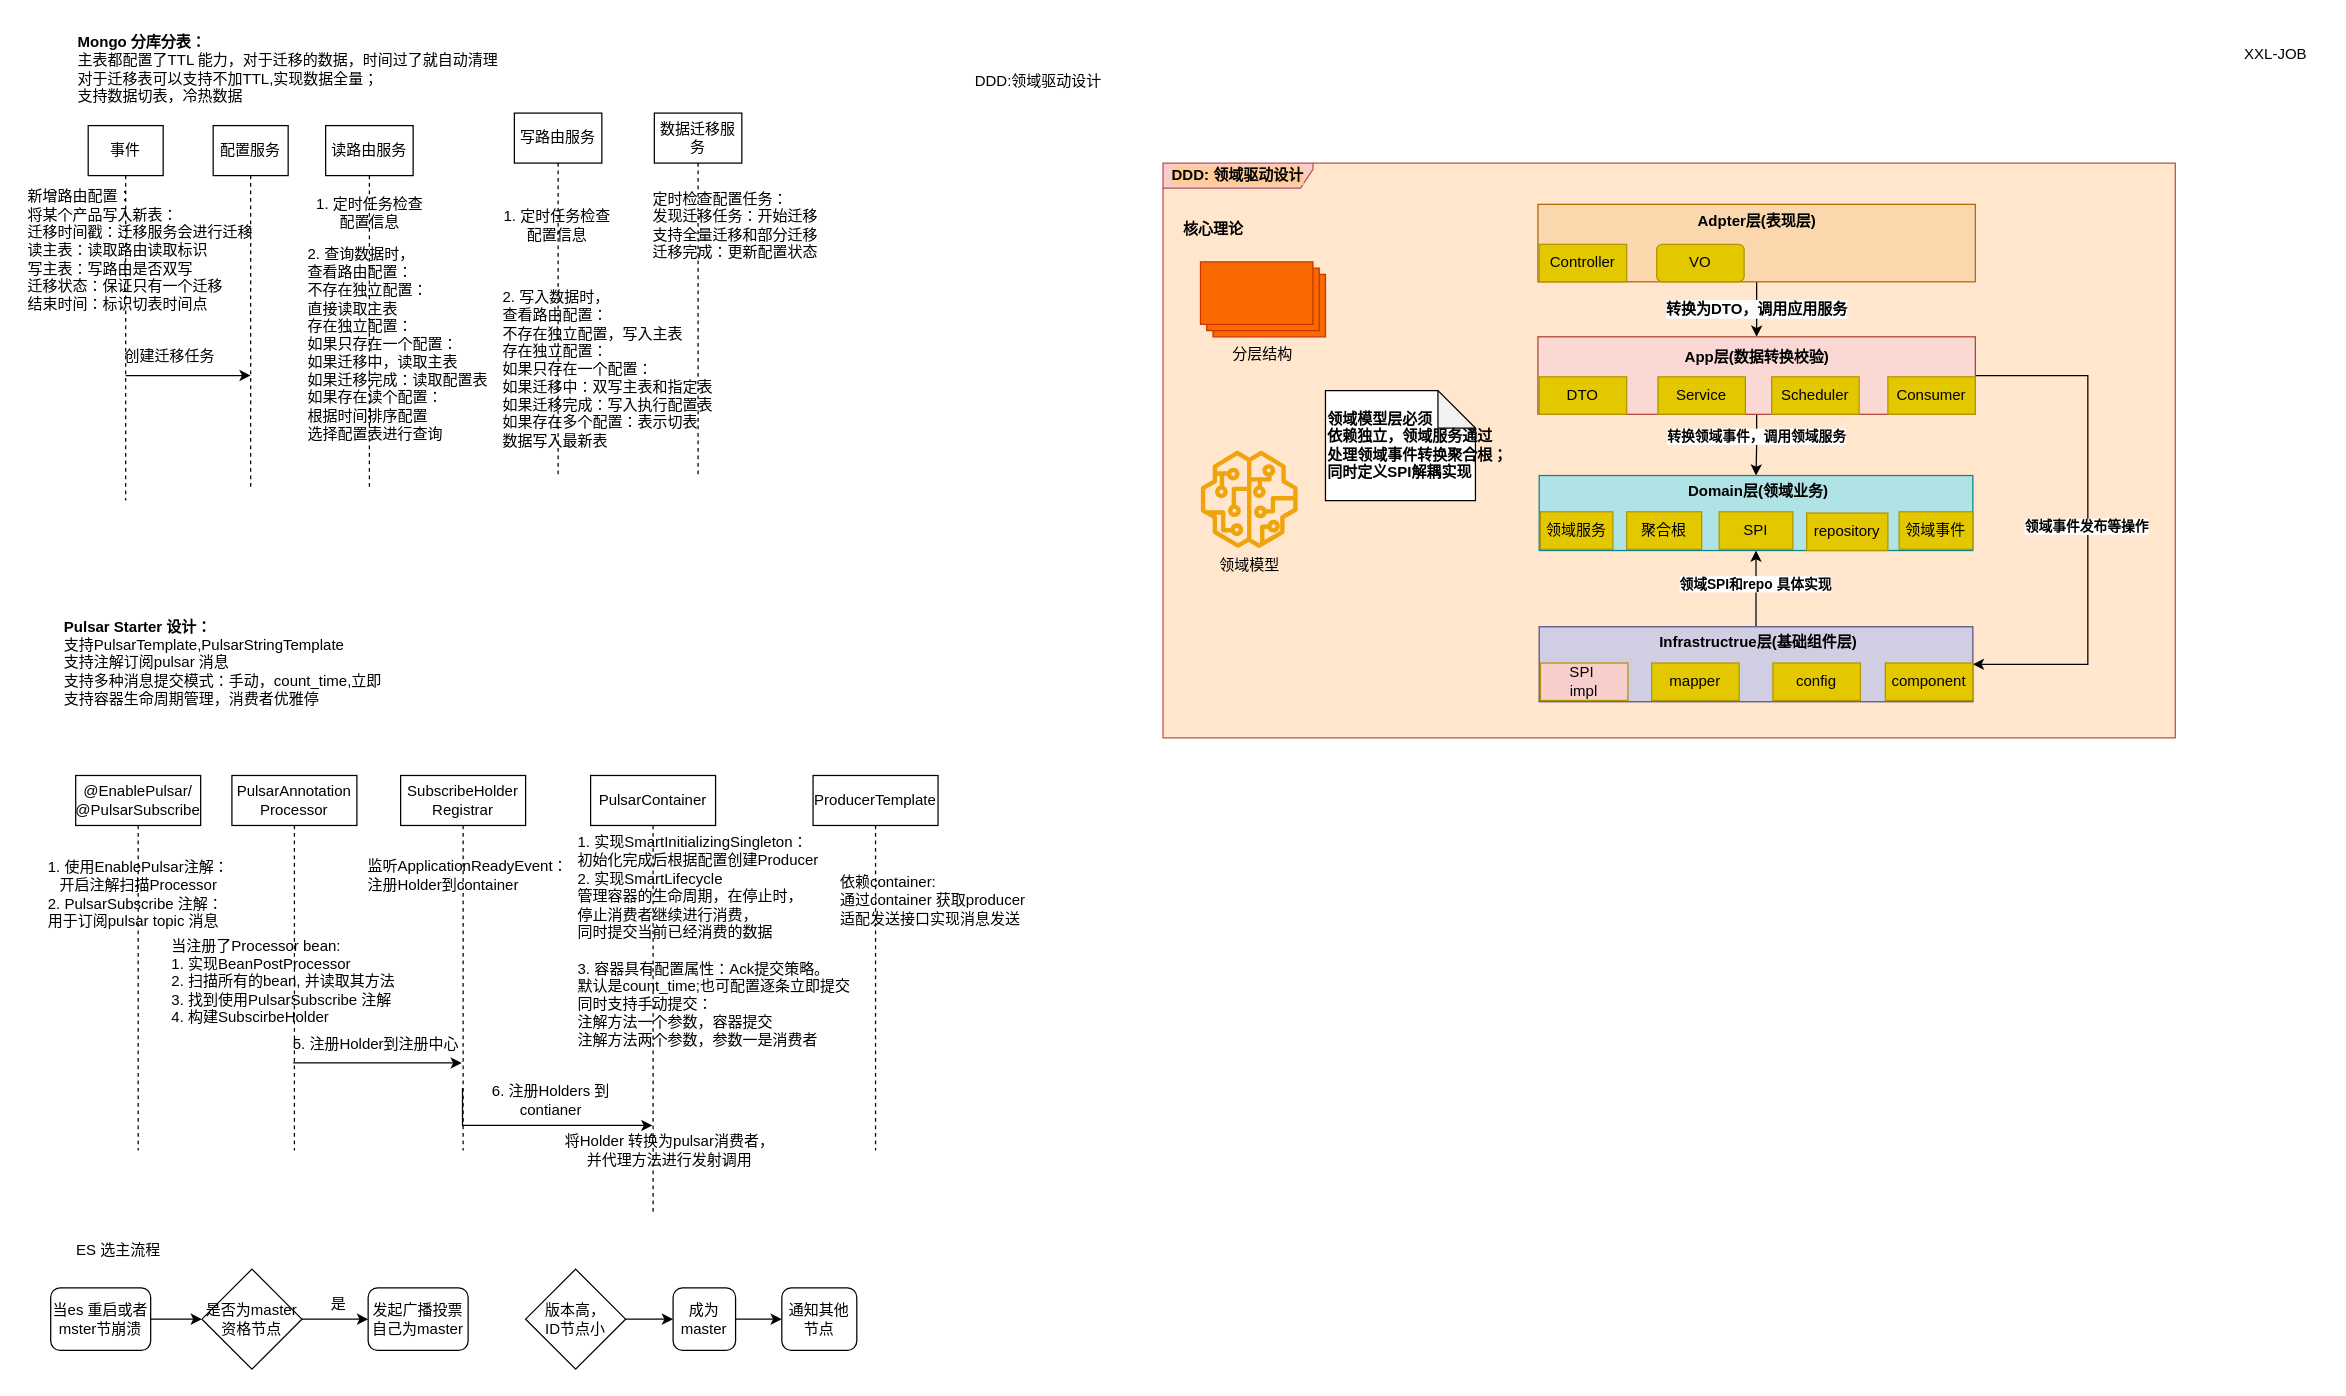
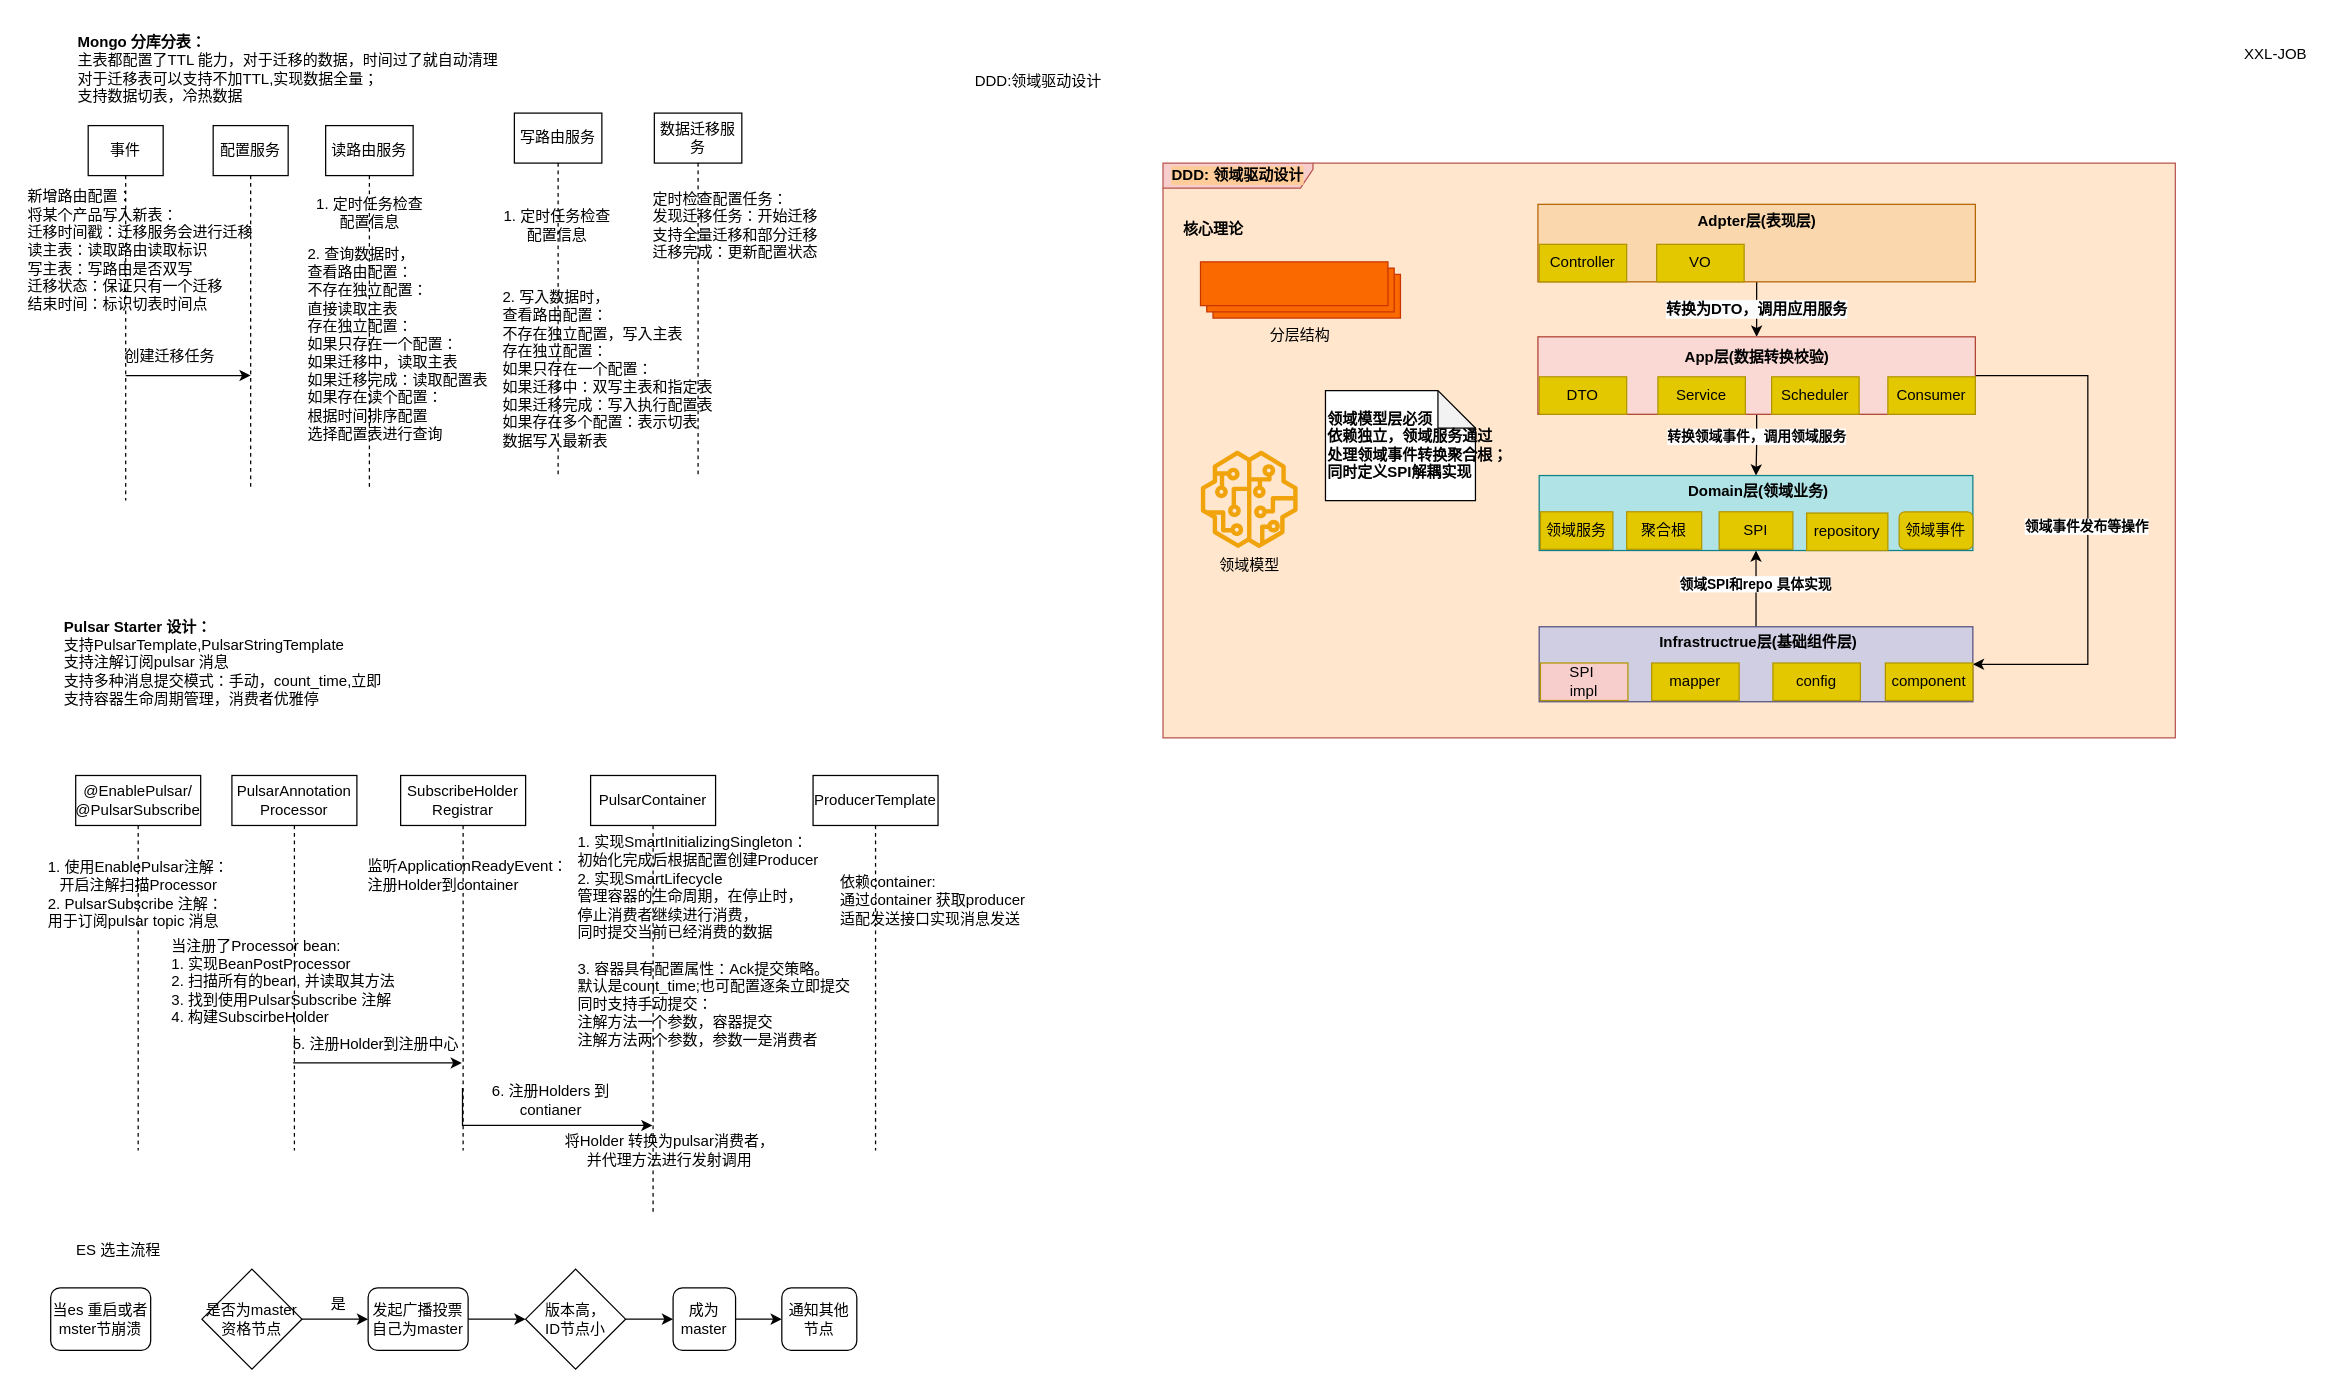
(1701, 263) -> (1701, 263)
(1263, 299) -> (1301, 290)
(1936, 531) -> (1936, 531)
(172, 1319) -> none
none -> (492, 1319)
